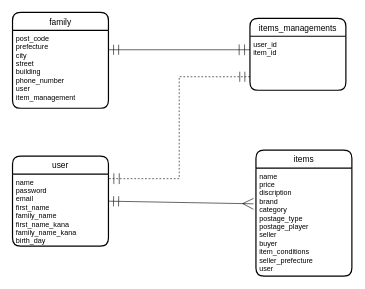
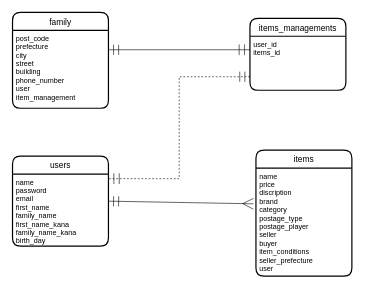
(266, 44) -> (266, 44)
(60, 166) -> (60, 166)
